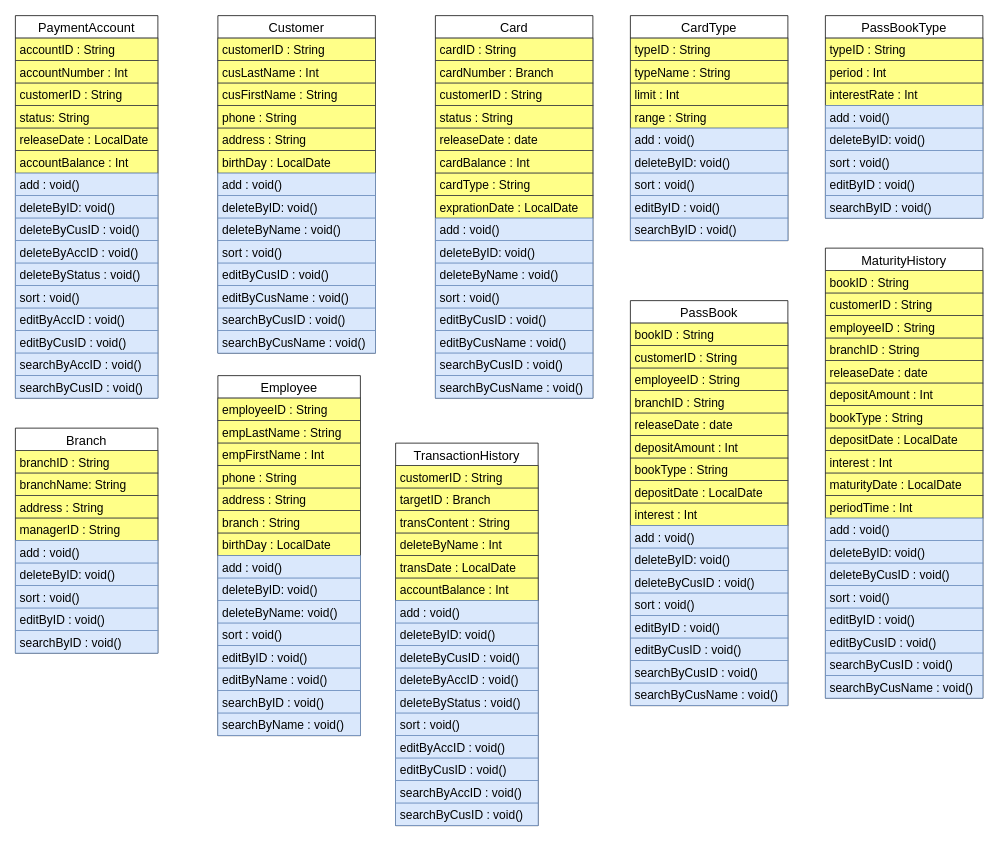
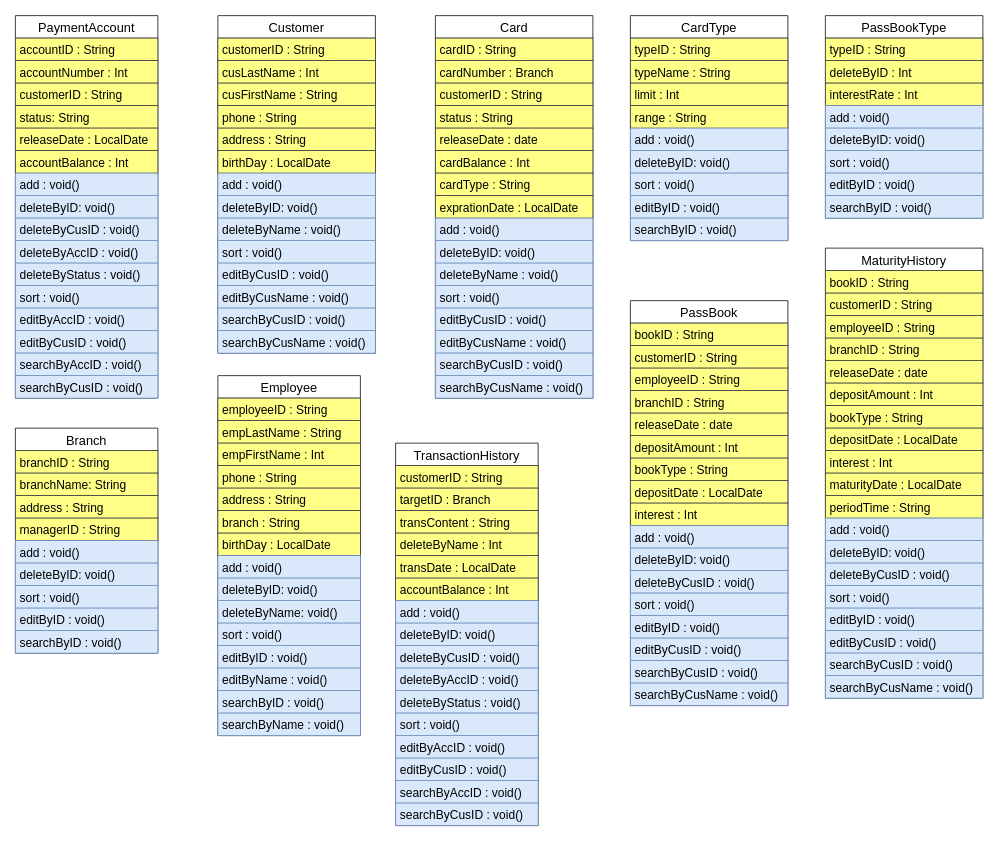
(864, 73) -> (877, 73)
(875, 508) -> (884, 508)
